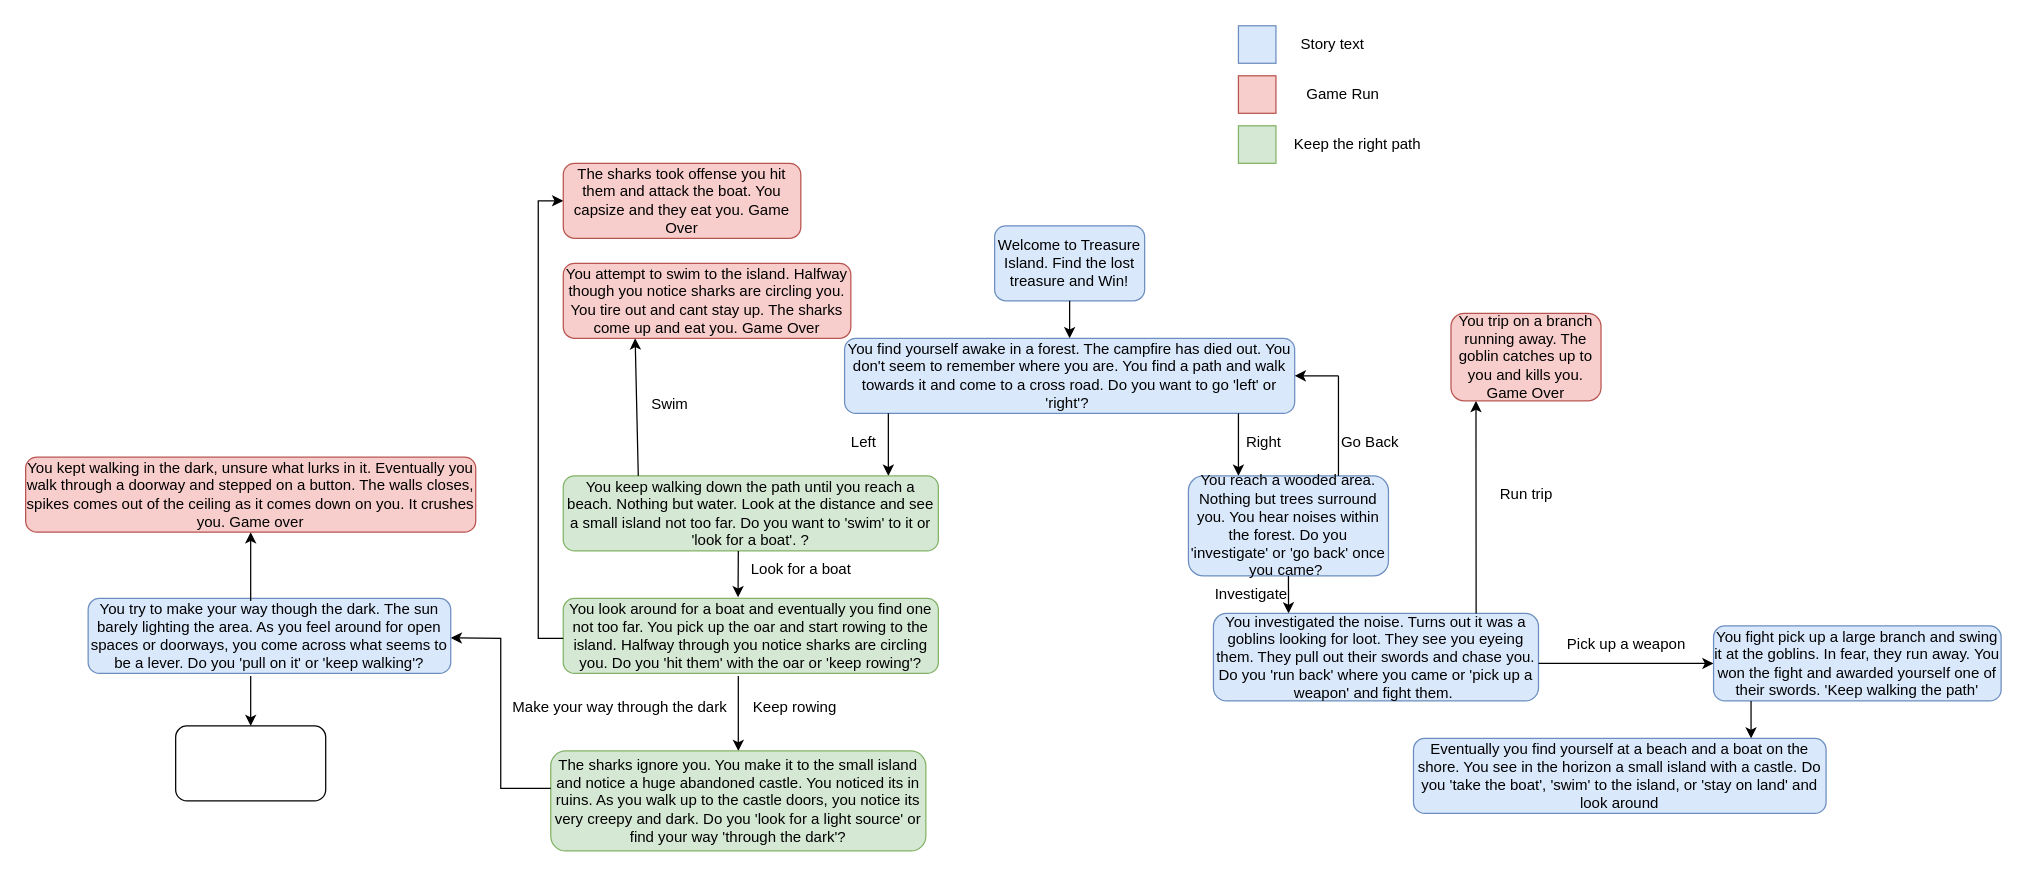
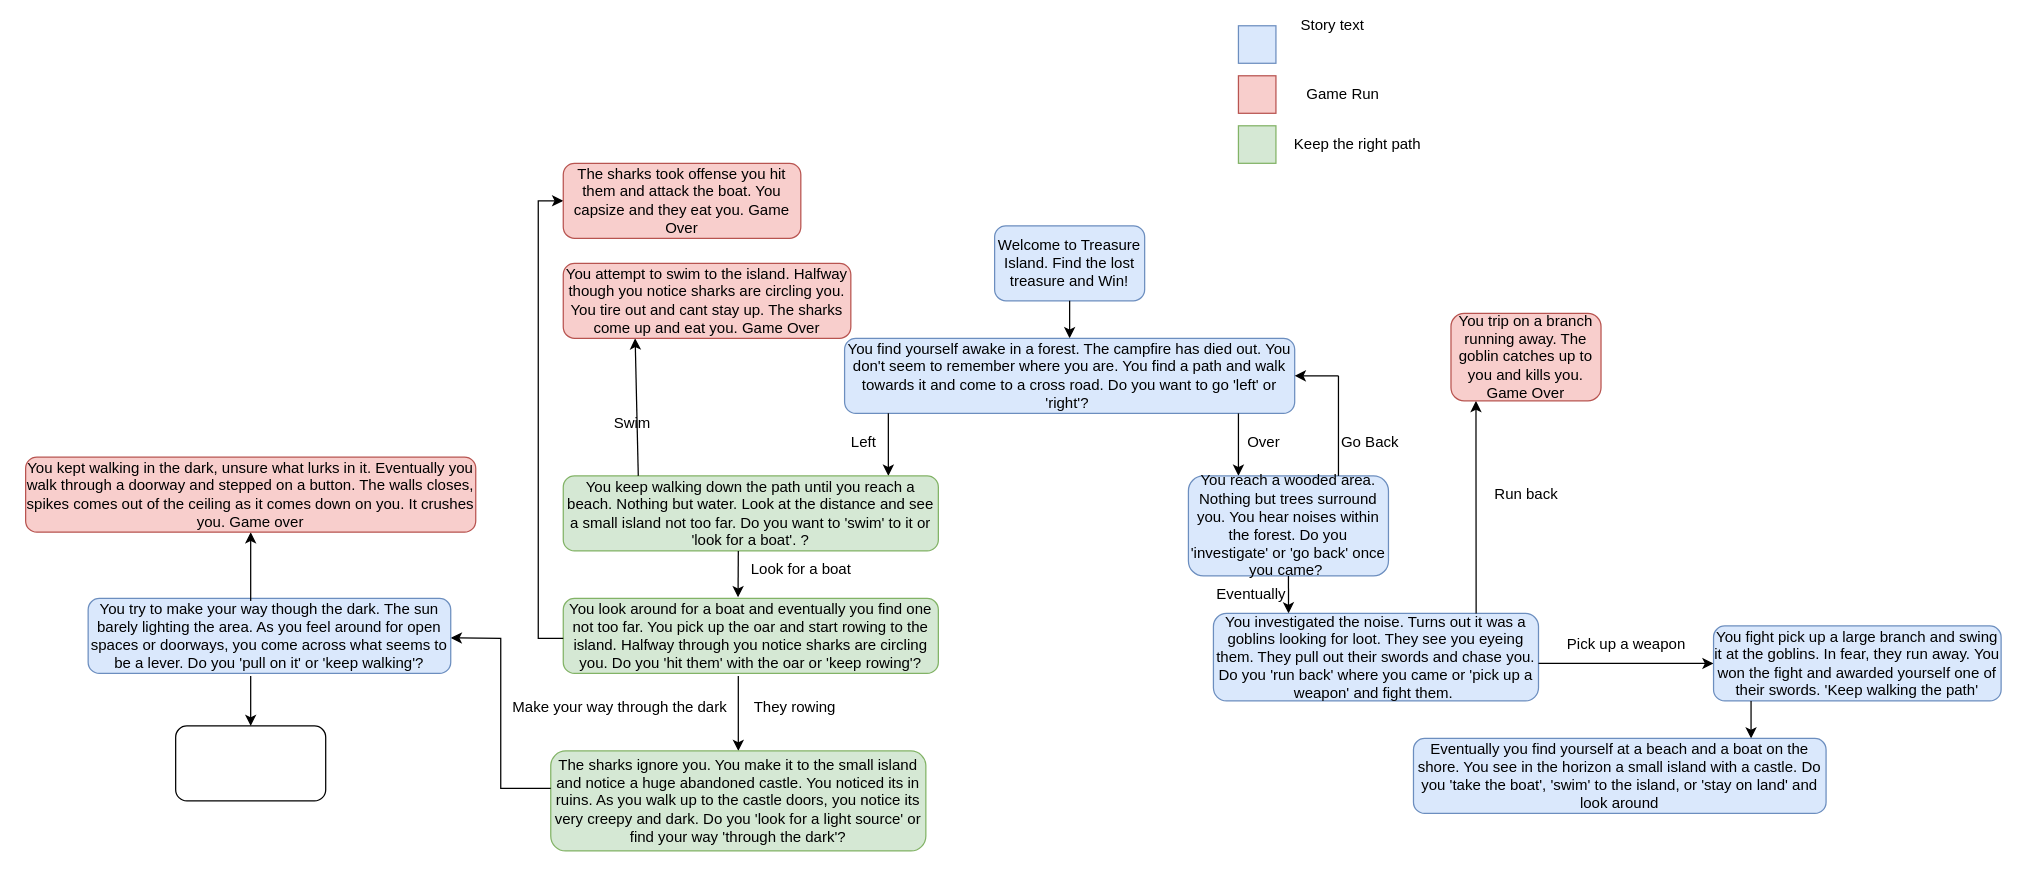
(1332, 44) -> (1332, 26)
(669, 404) -> (632, 423)
(1264, 442) -> (1264, 442)
(1526, 494) -> (1526, 494)
(1251, 594) -> (1251, 594)
(795, 707) -> (795, 707)
